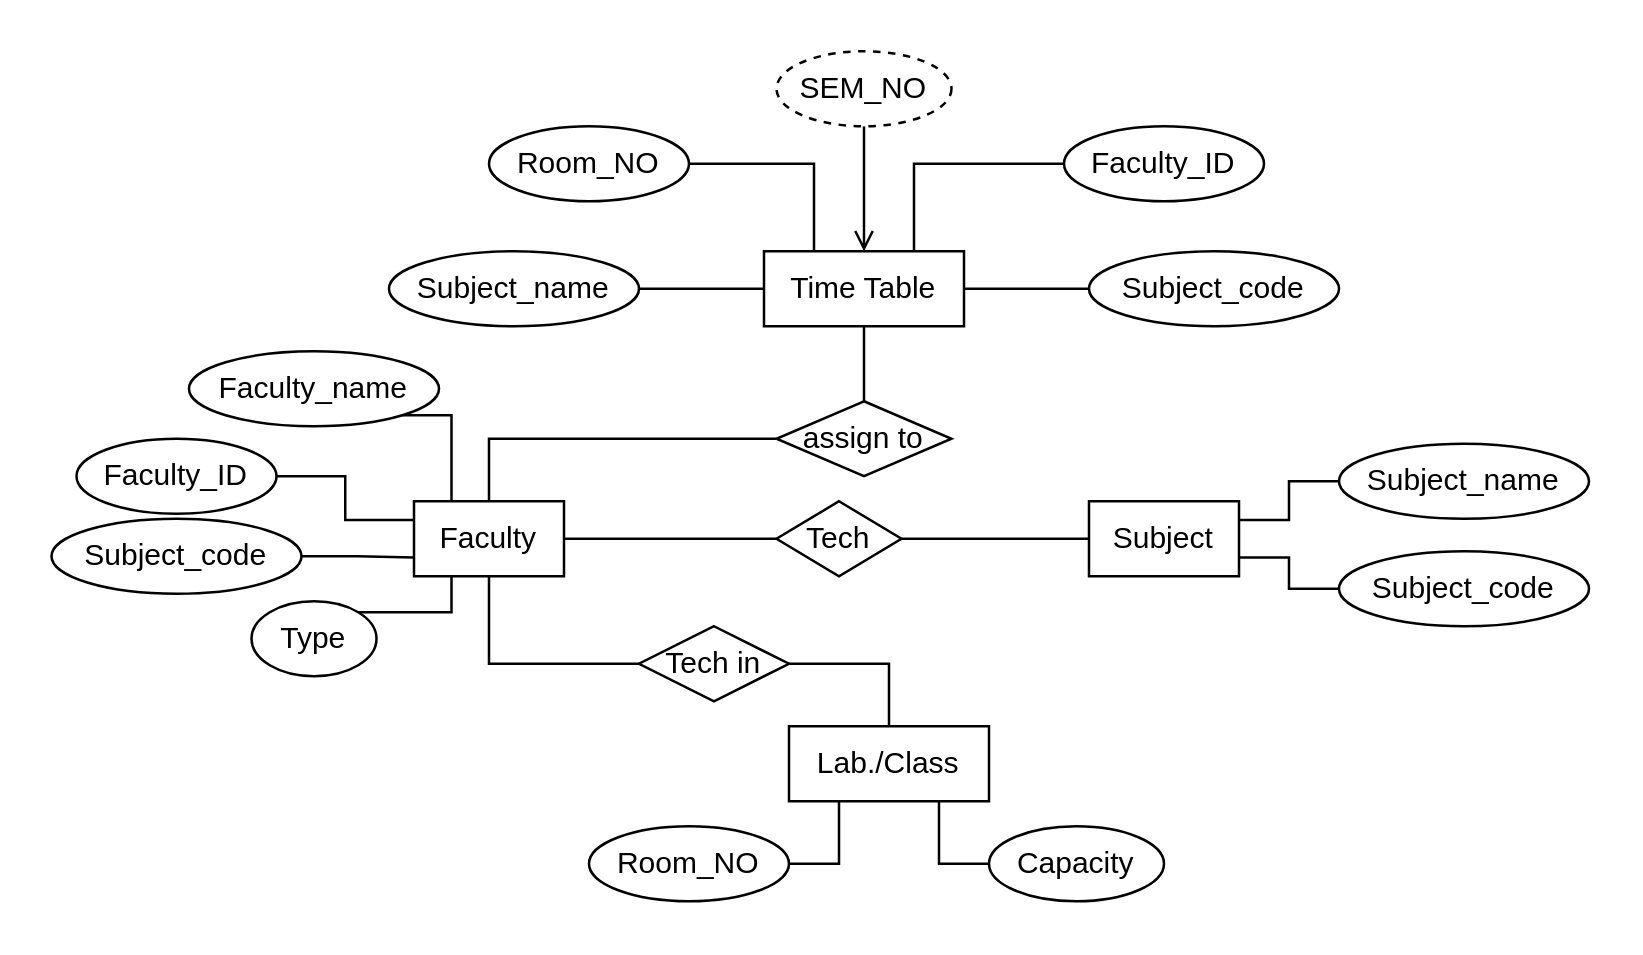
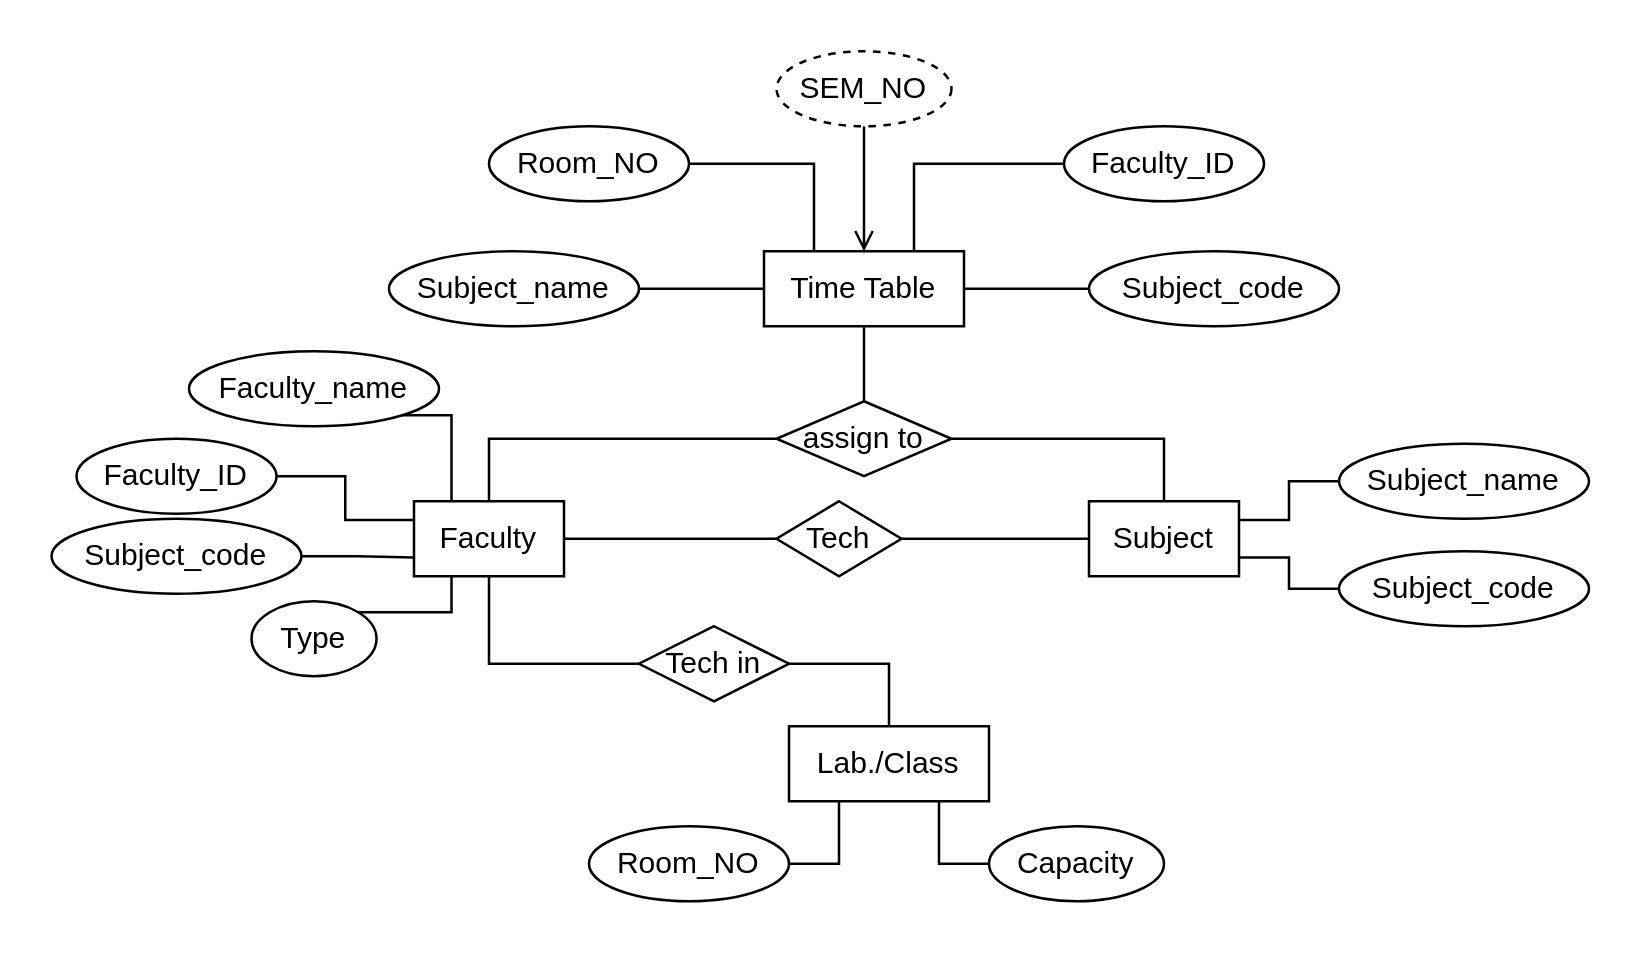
none -> (1089, 439)
